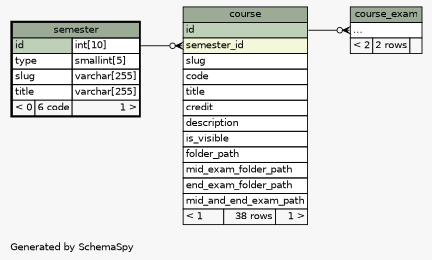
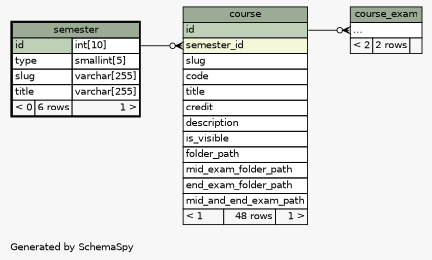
(54, 108) -> (54, 108)
(254, 216) -> (254, 216)
